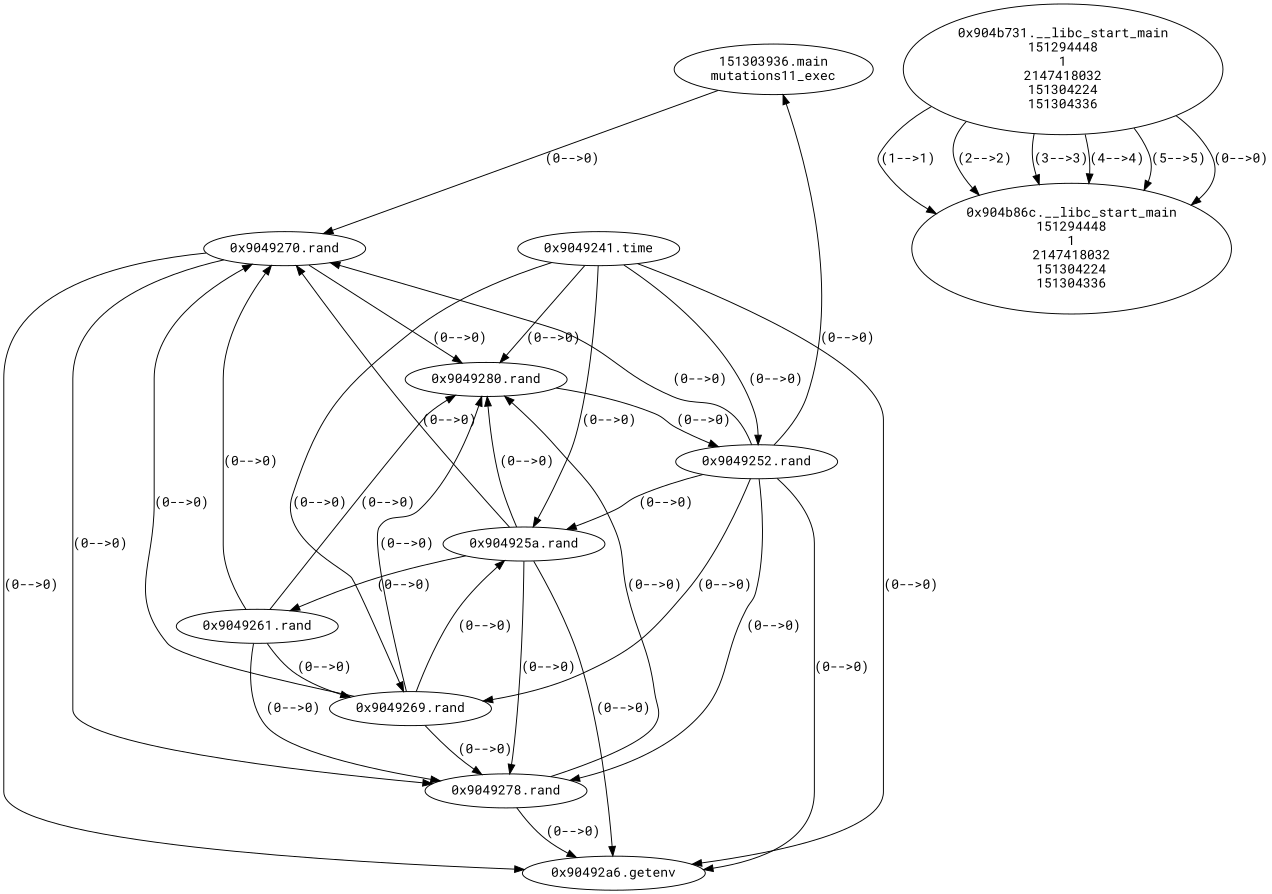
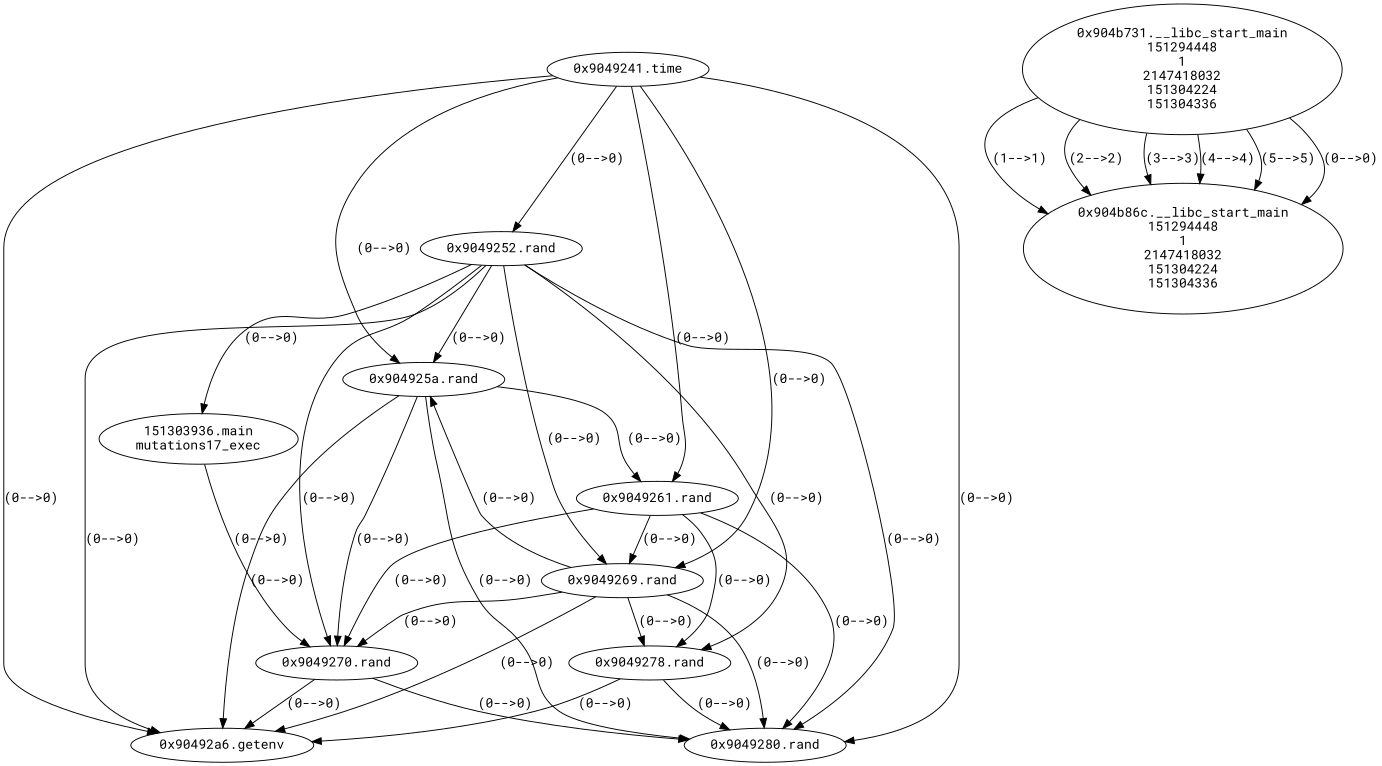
(774, 69) -> (199, 439)
none -> (666, 280)
(636, 407) -> (848, 400)
(73, 622) -> none
(521, 663) -> none
none -> (444, 673)
